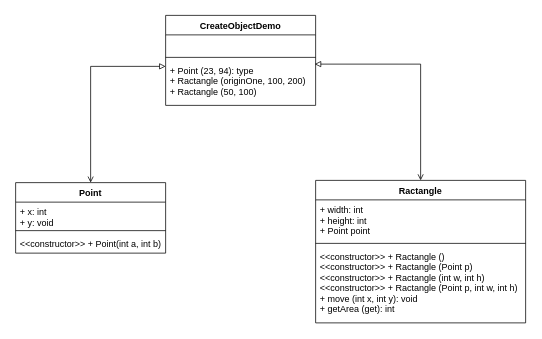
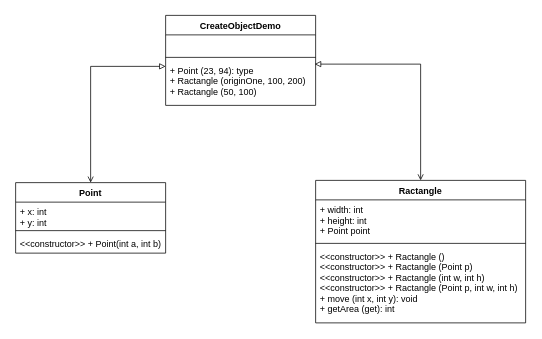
(35, 212) -> (35, 212)
